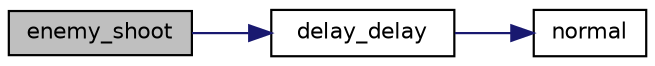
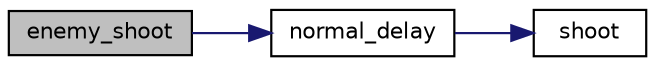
(363, 33) -> (363, 33)
(590, 33) -> (590, 33)
